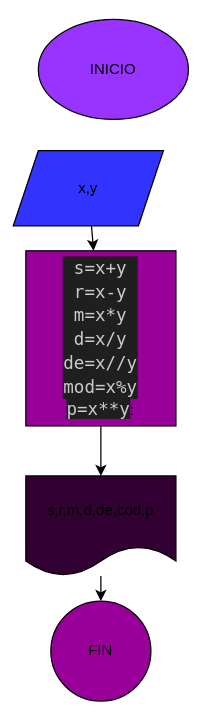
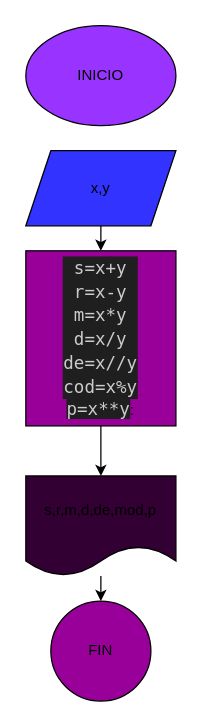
(113, 69) -> (101, 76)
(88, 188) -> (101, 188)
(101, 338) -> (101, 338)
(101, 511) -> (101, 511)
